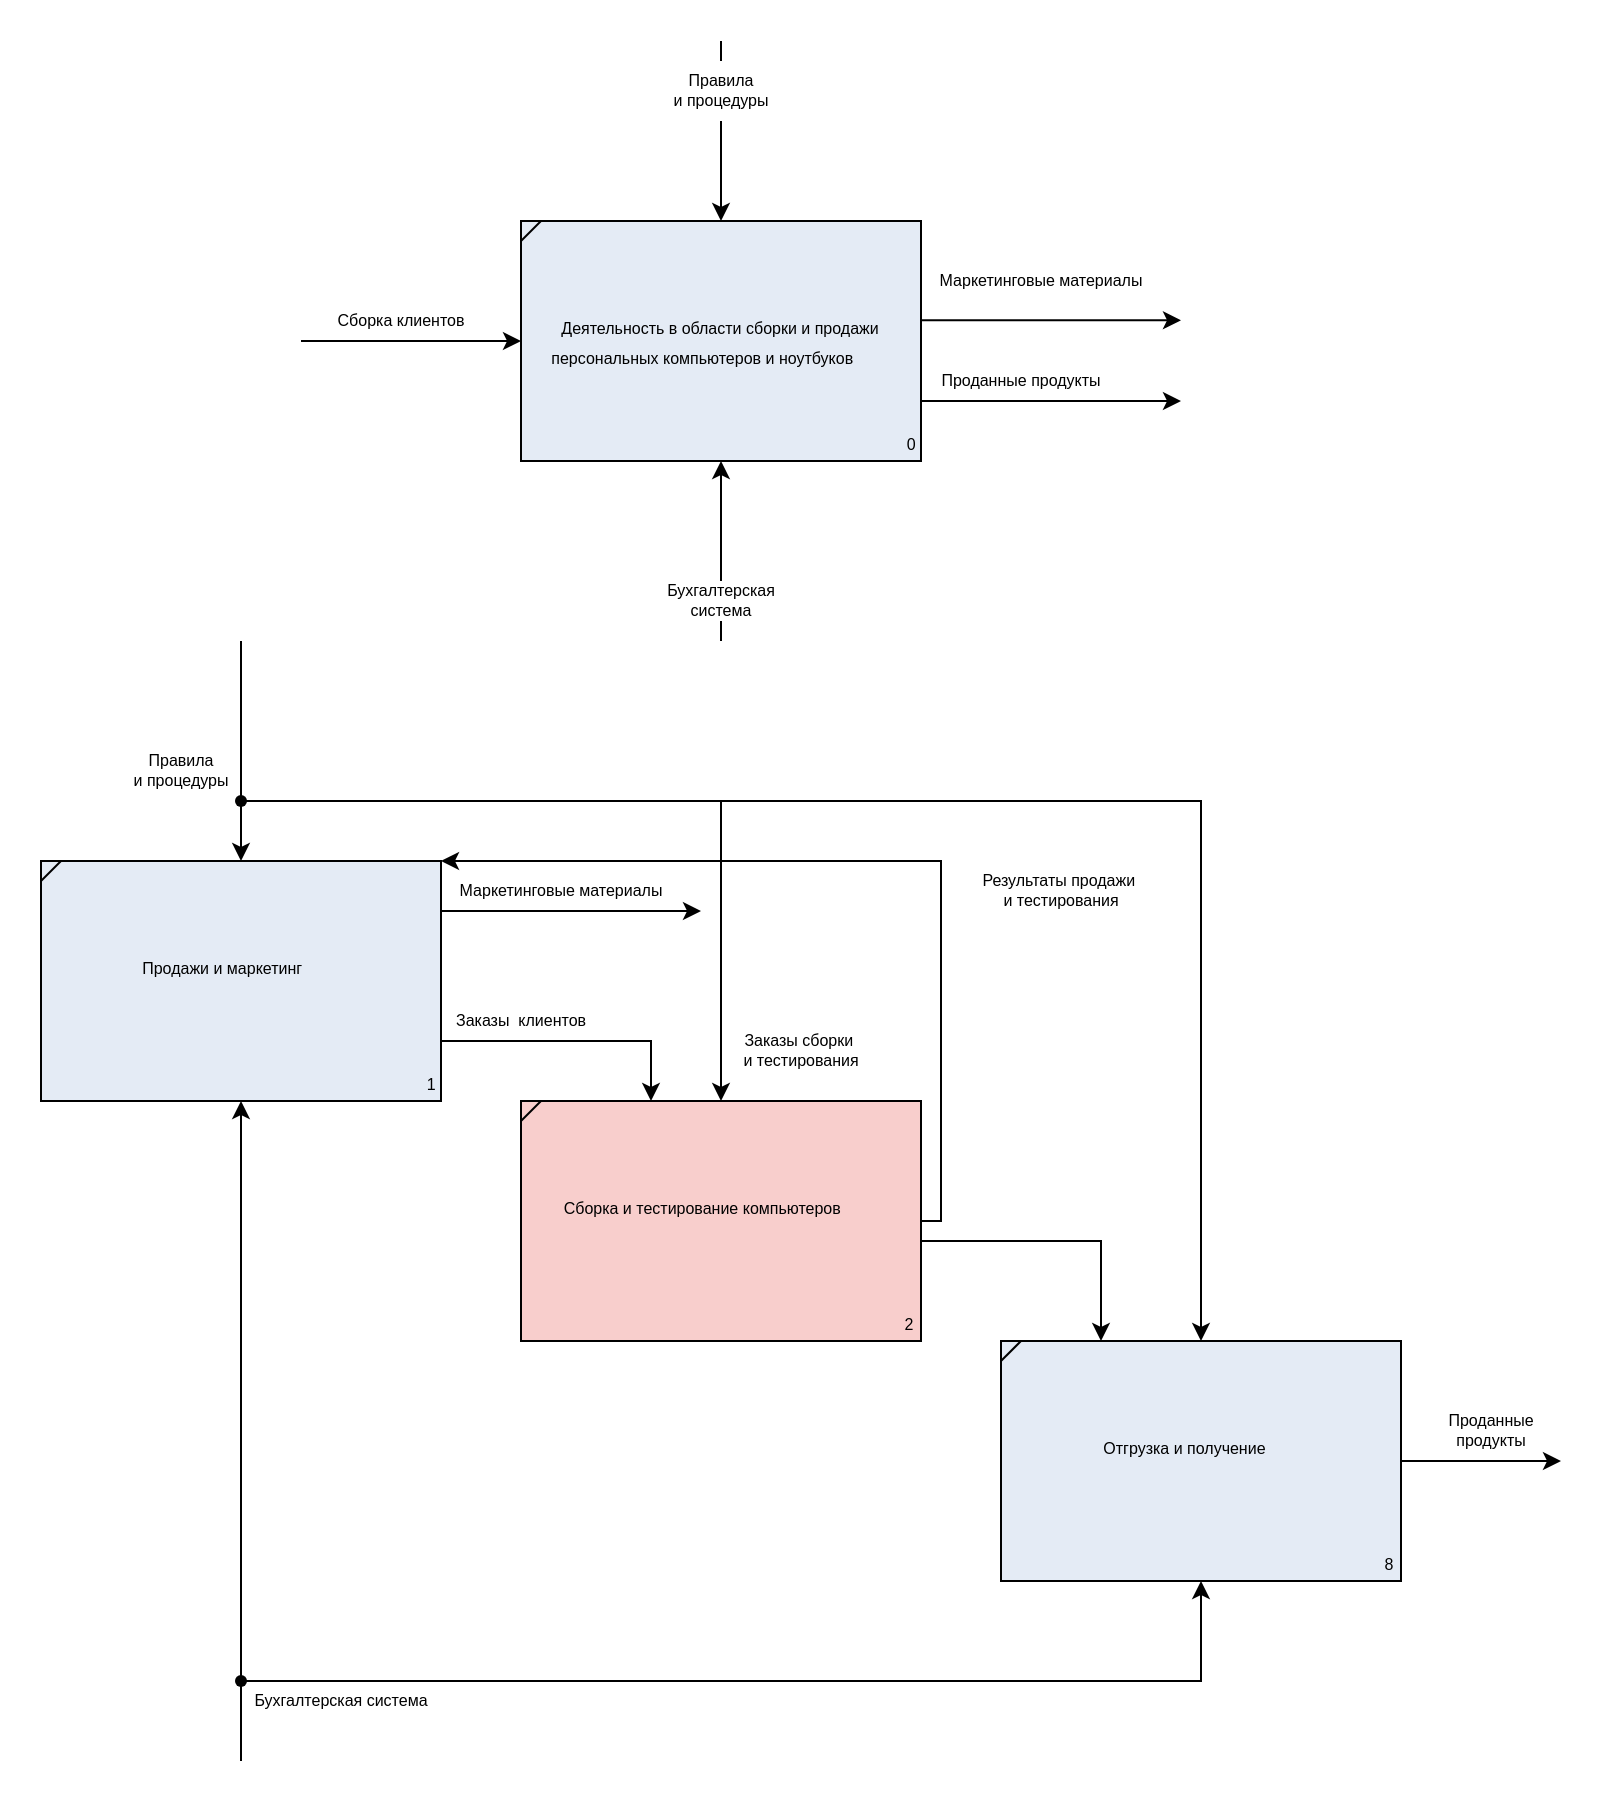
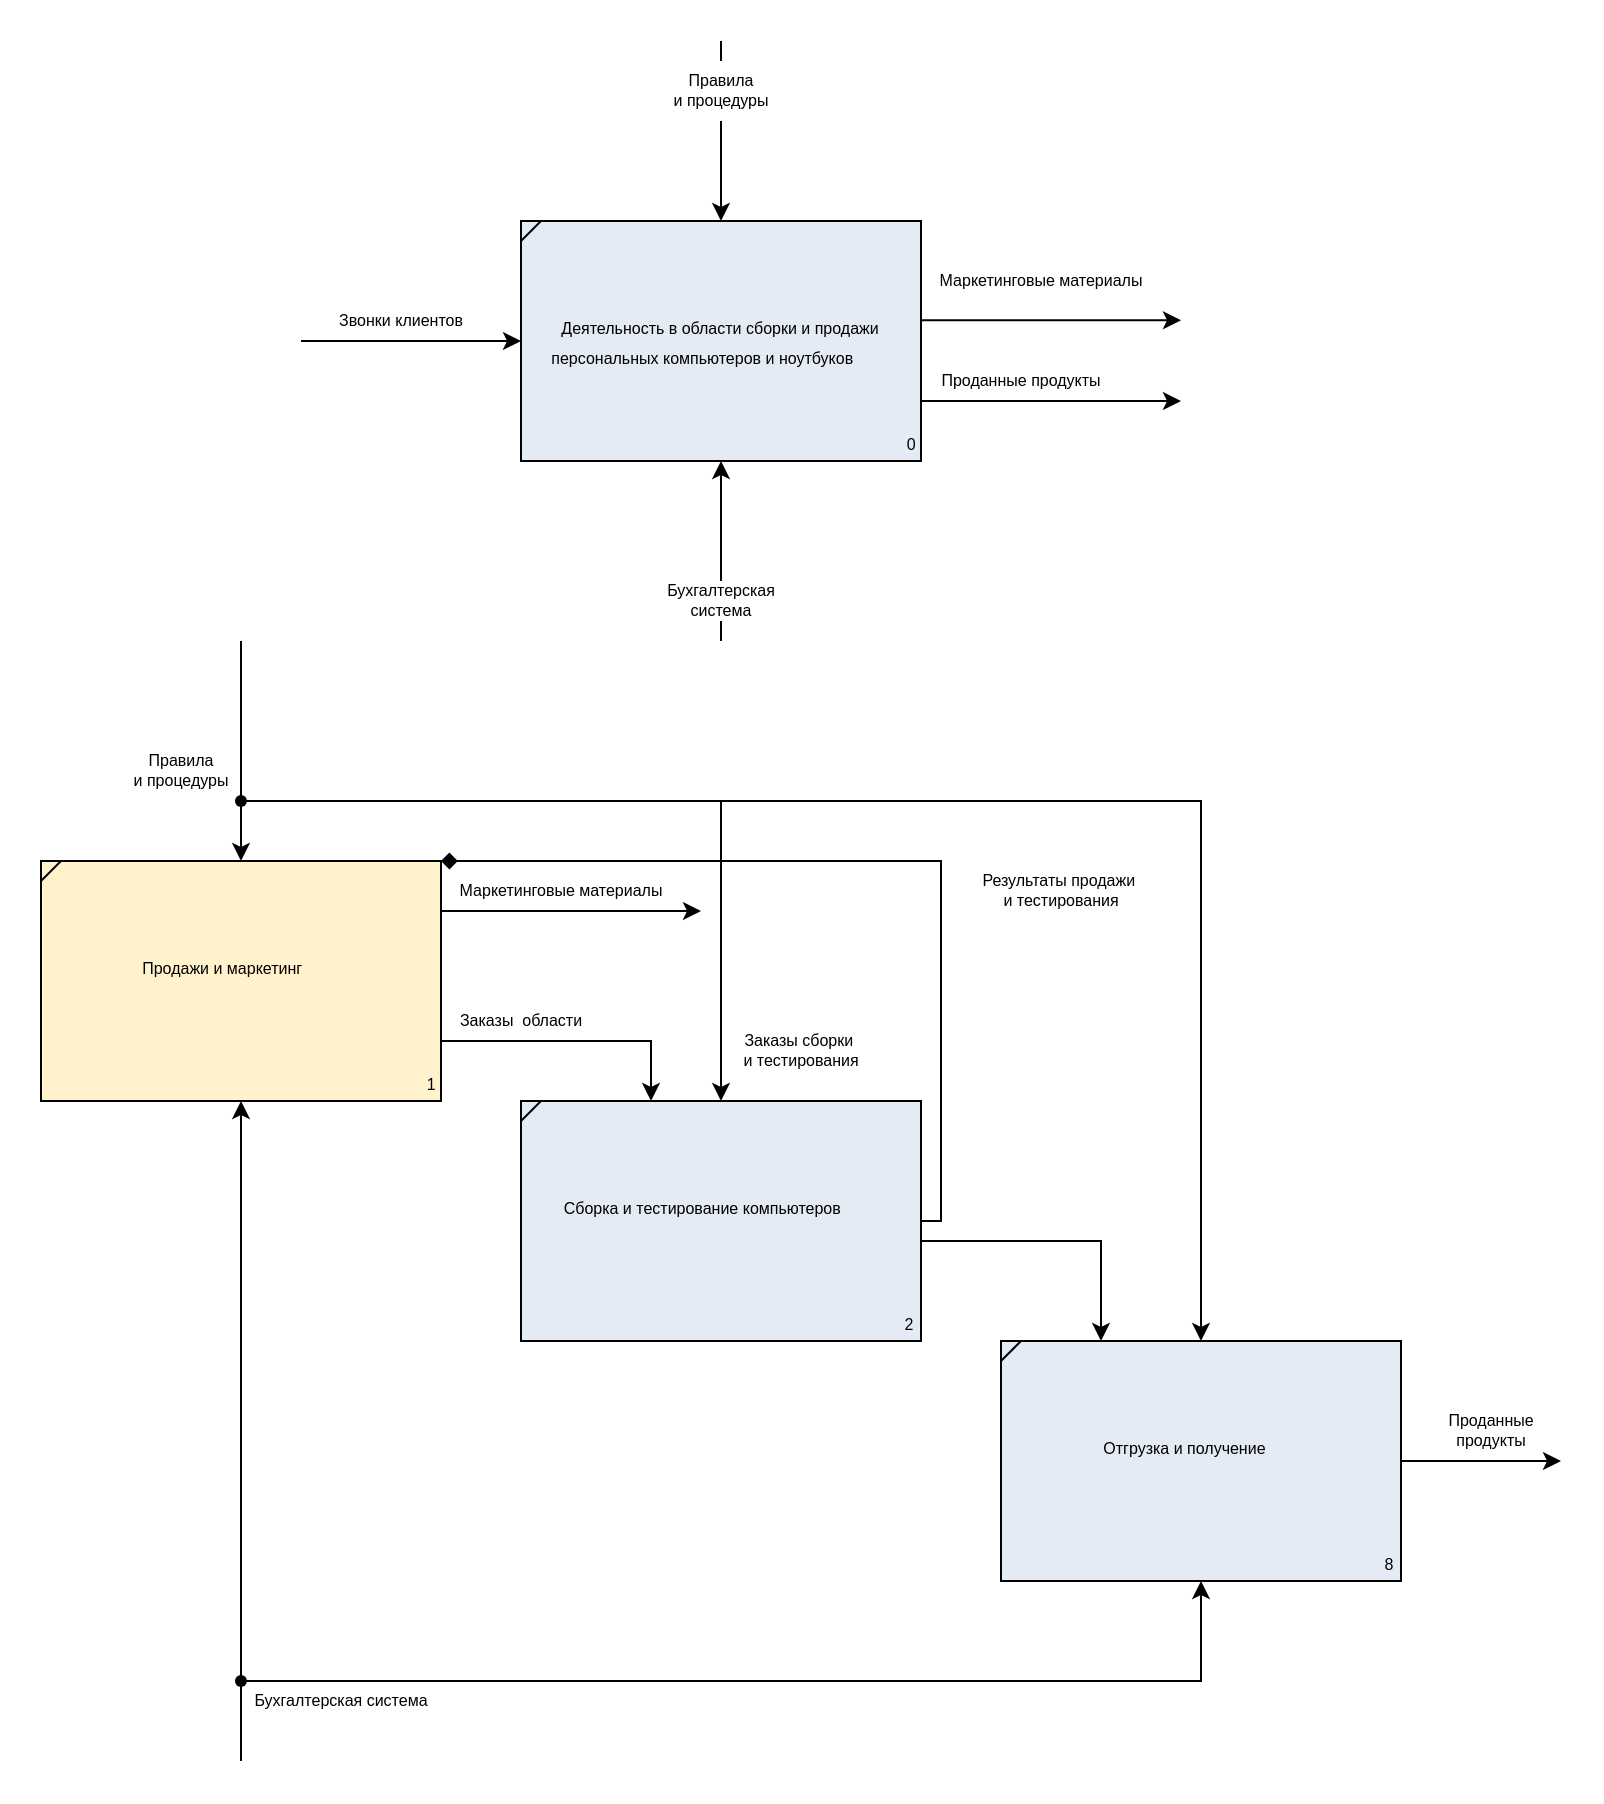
(402, 321) -> (402, 321)
(456, 861) -> (457, 861)
(241, 981) -> (241, 981)
(522, 1021) -> (522, 1021)
(721, 1221) -> (721, 1221)
